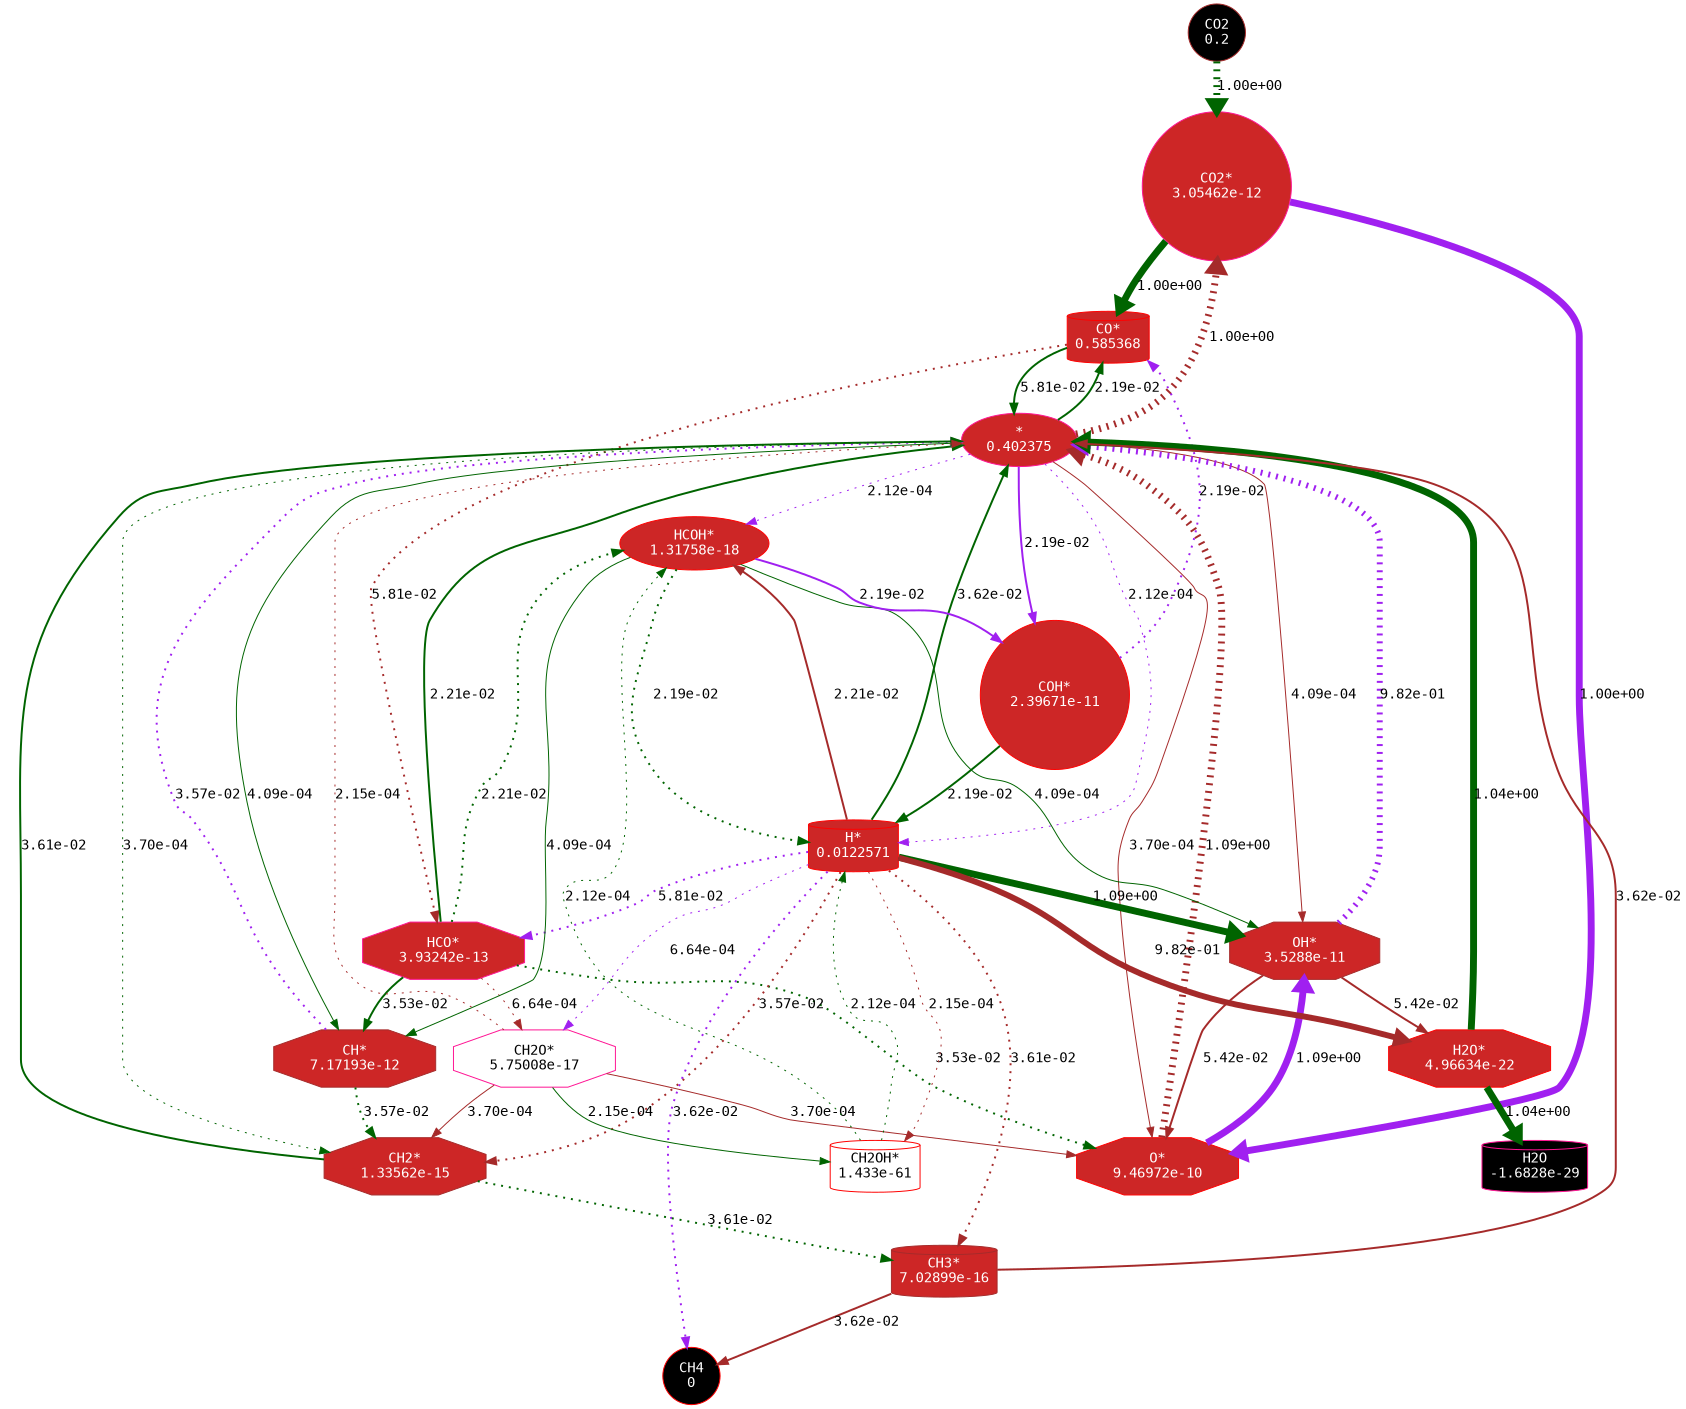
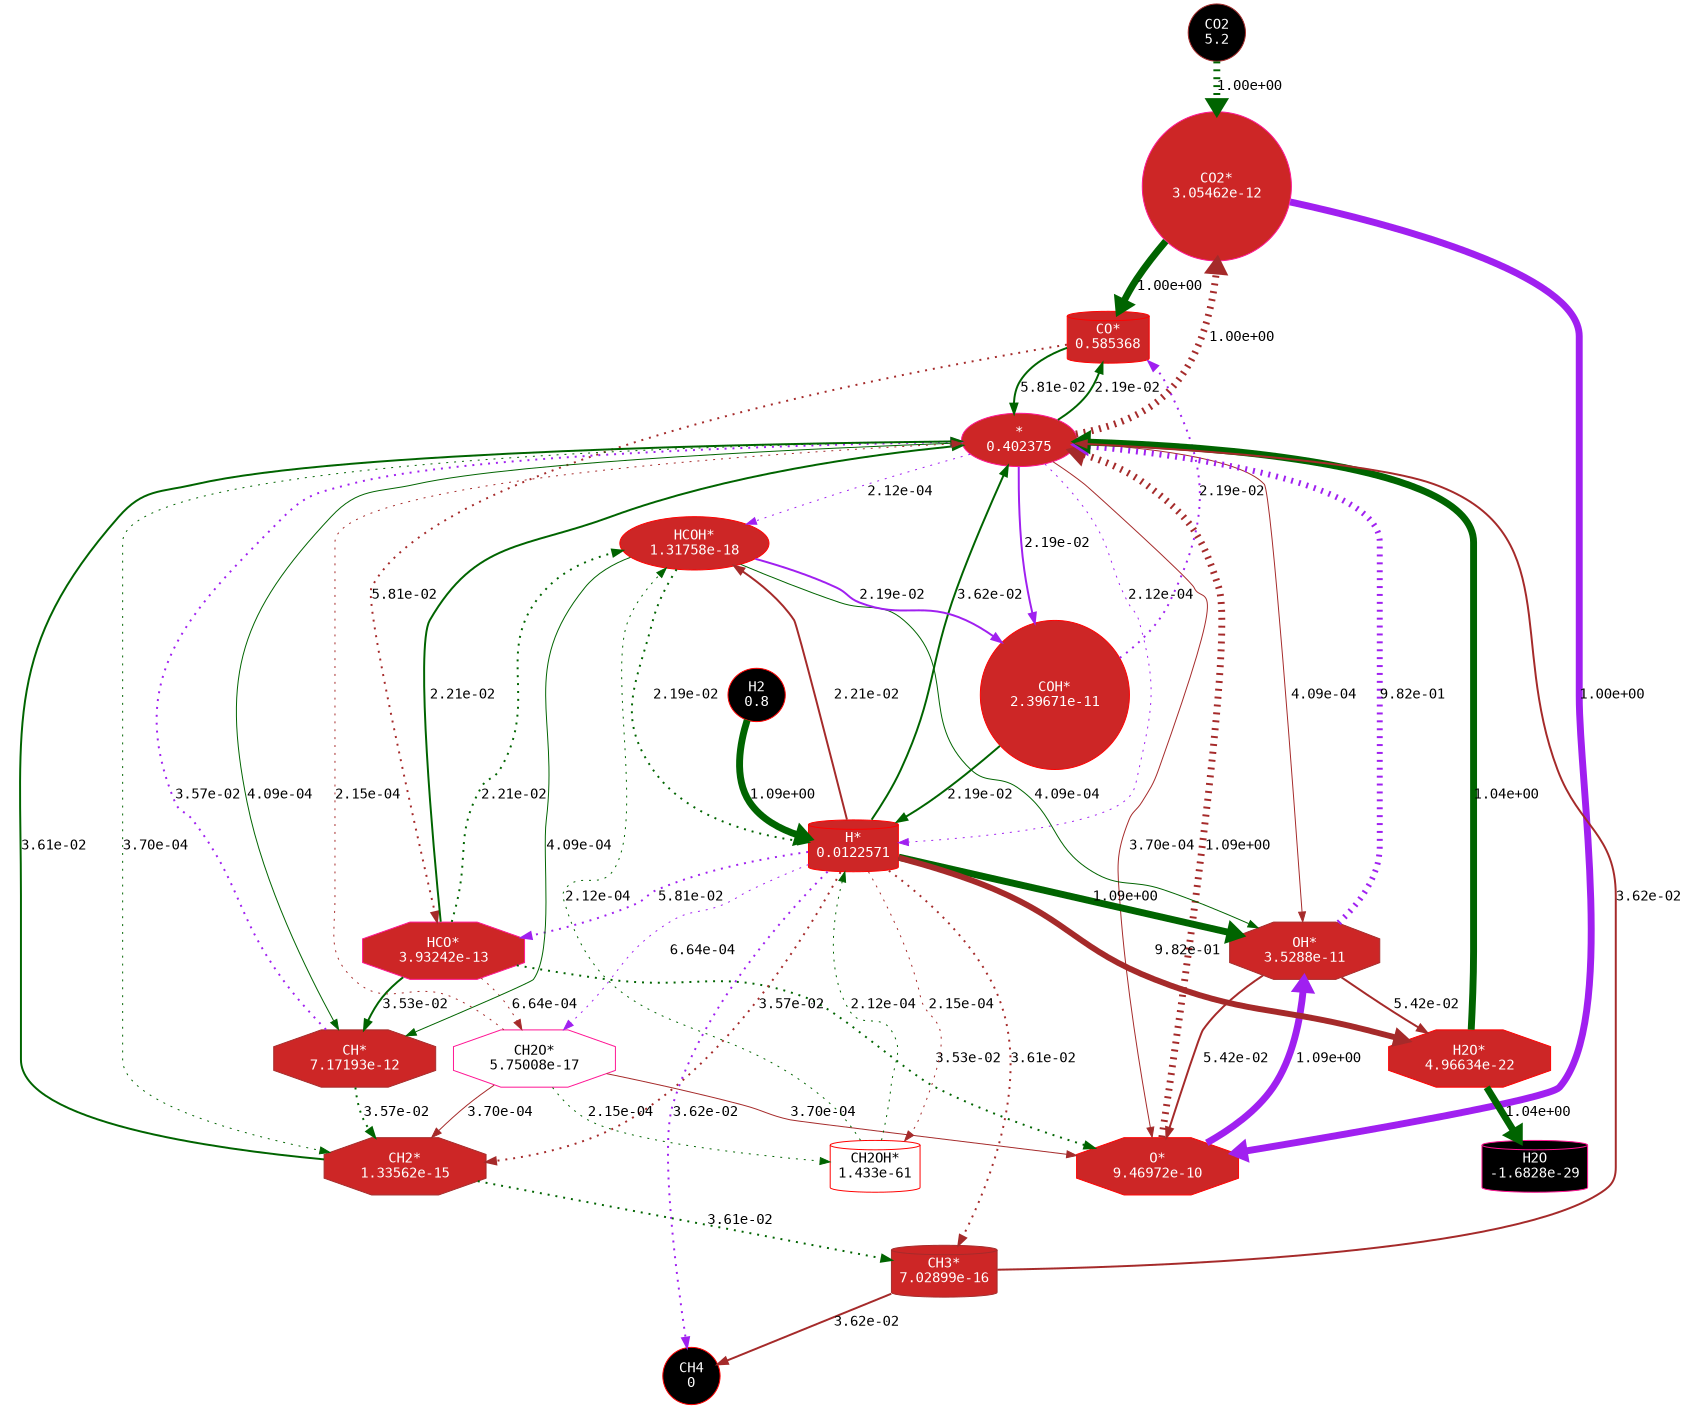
(1217, 33) -> (1217, 33)
none -> (757, 695)
(679, 1144) -> (679, 1144)
